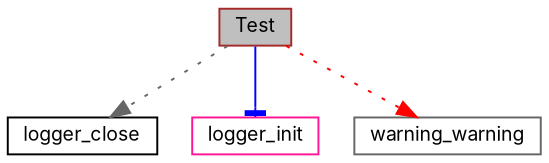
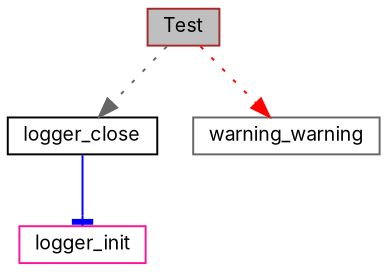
(255, 77) -> (83, 185)
